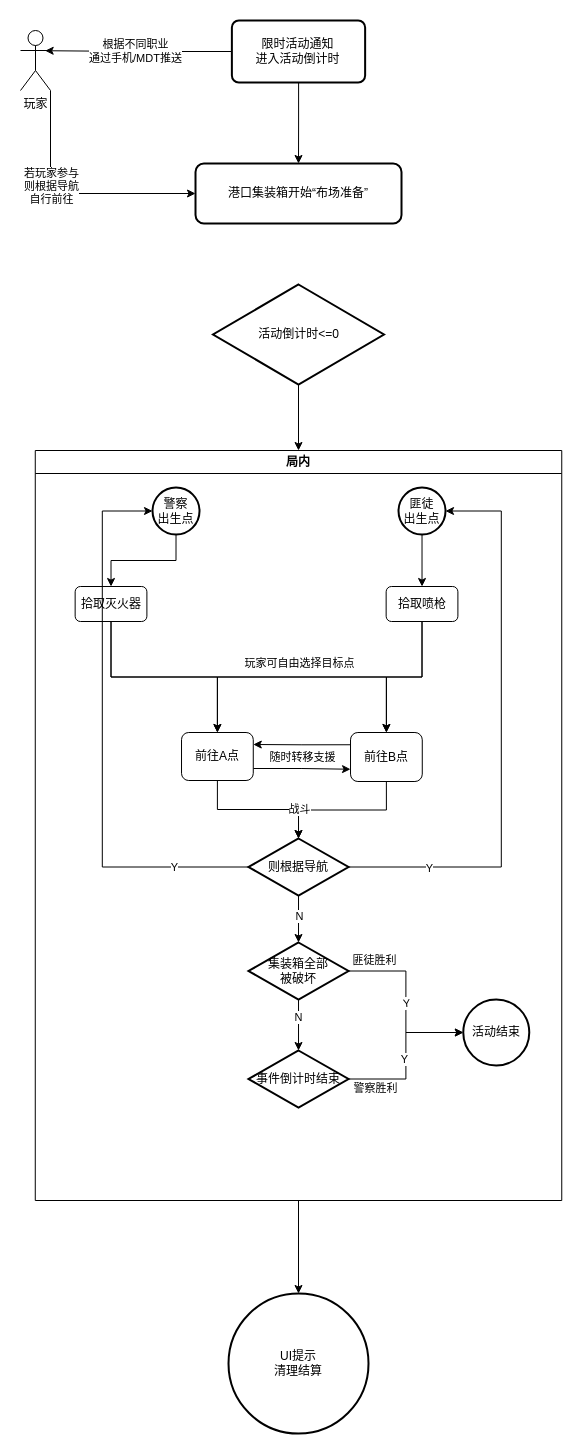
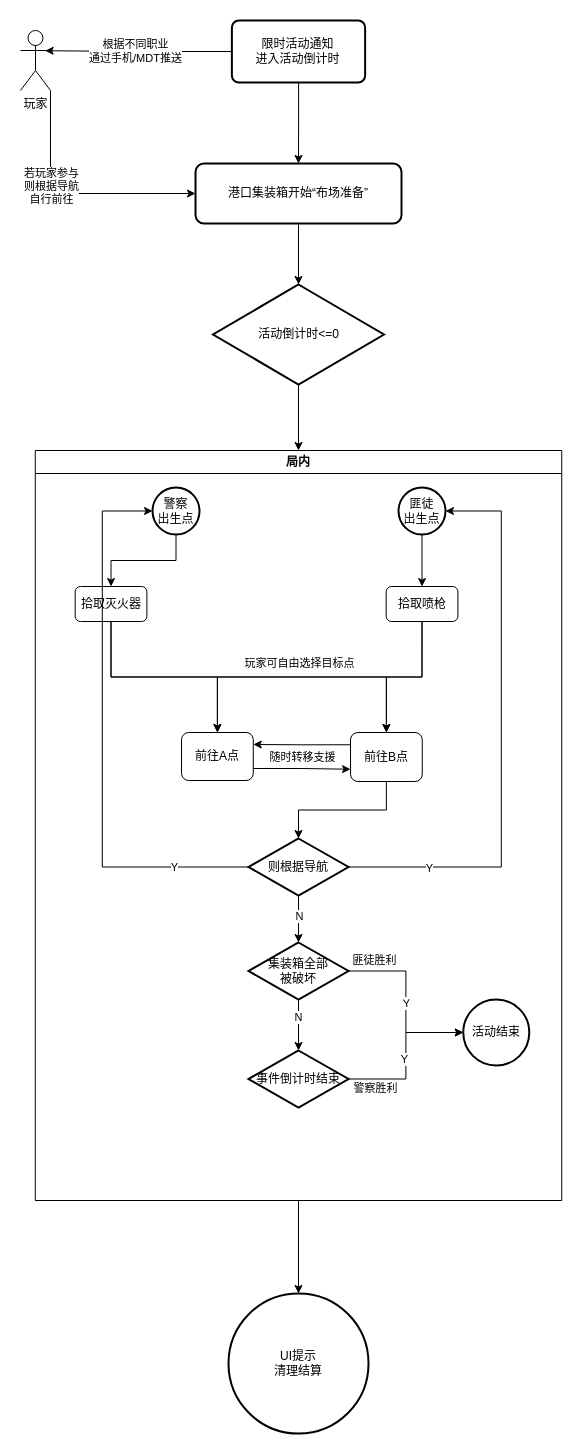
none -> (299, 251)
(242, 810) -> none
